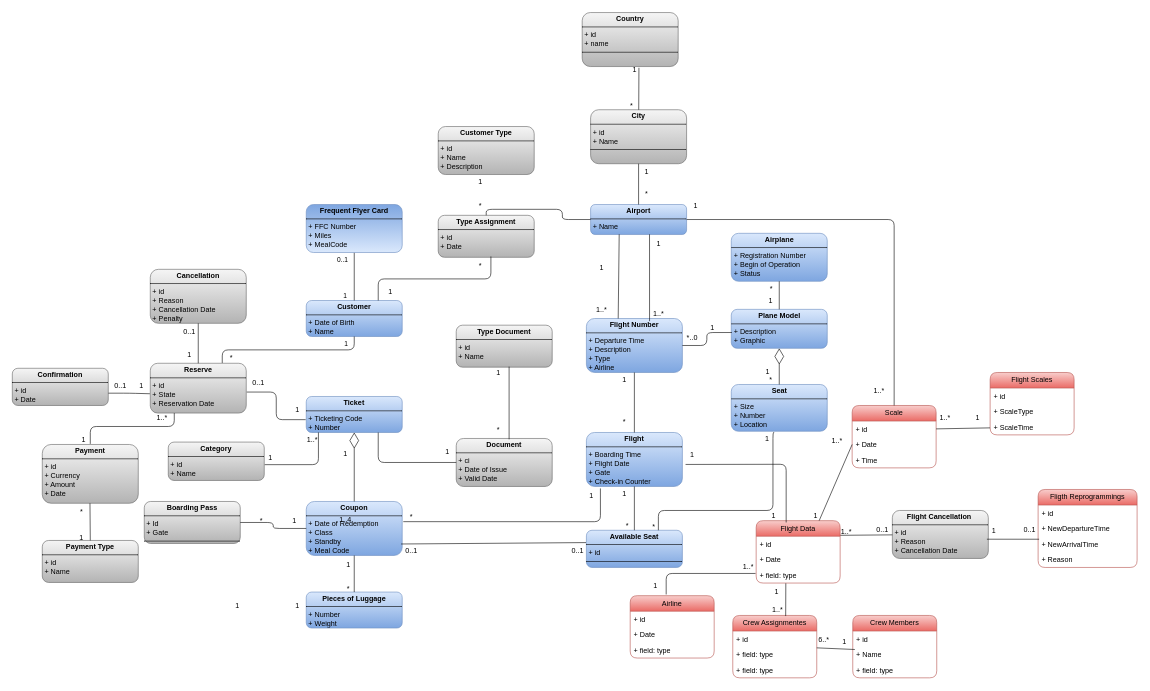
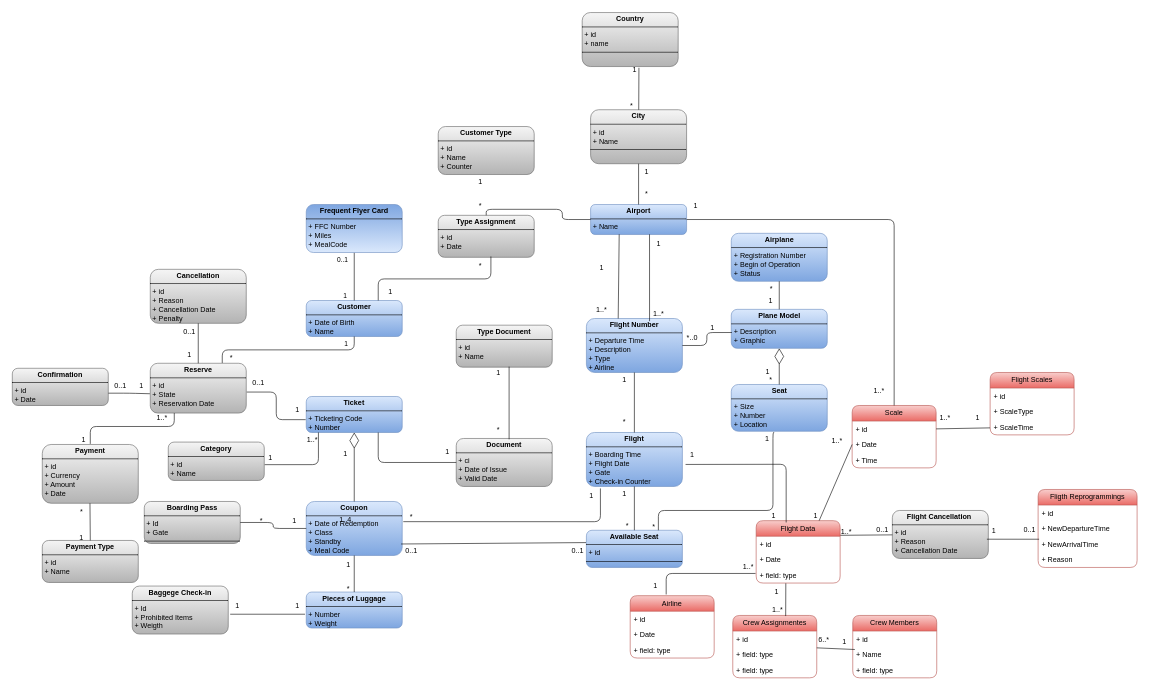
(464, 144) -> (464, 144)
none -> (180, 610)
none -> (268, 614)
